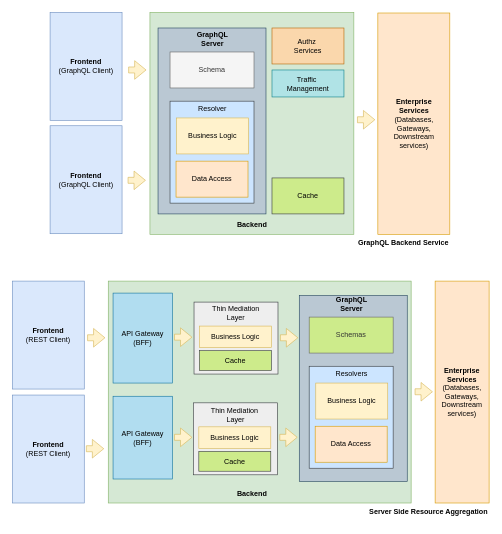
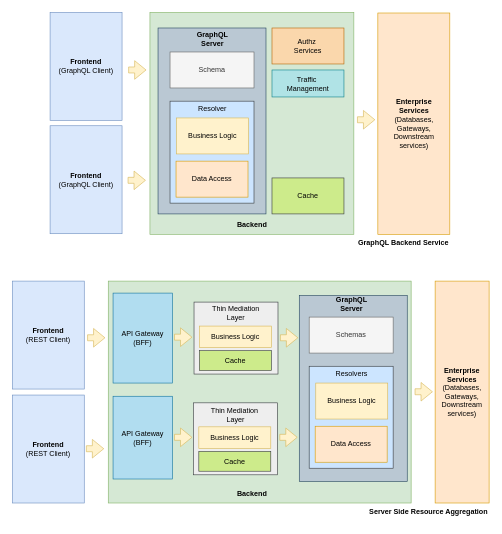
(351, 335) -> (351, 335)
